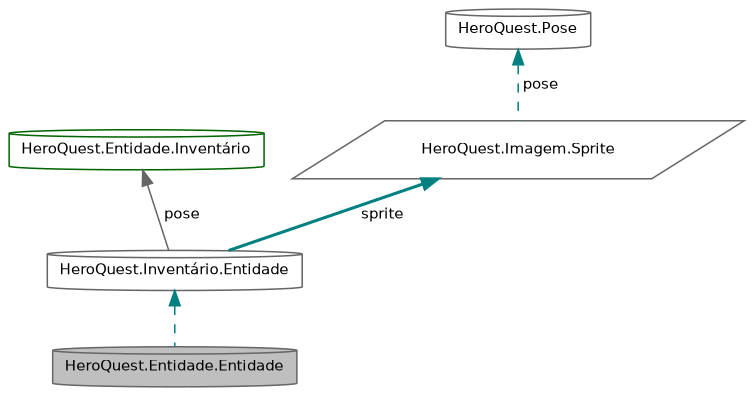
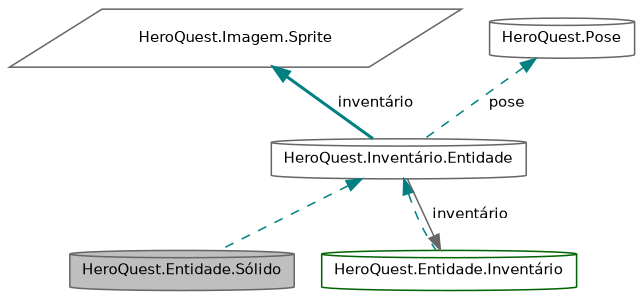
(518, 93) -> (474, 103)
(180, 215) -> (468, 215)
(380, 215) -> (374, 103)
none -> (420, 223)
(175, 367) -> (182, 270)
